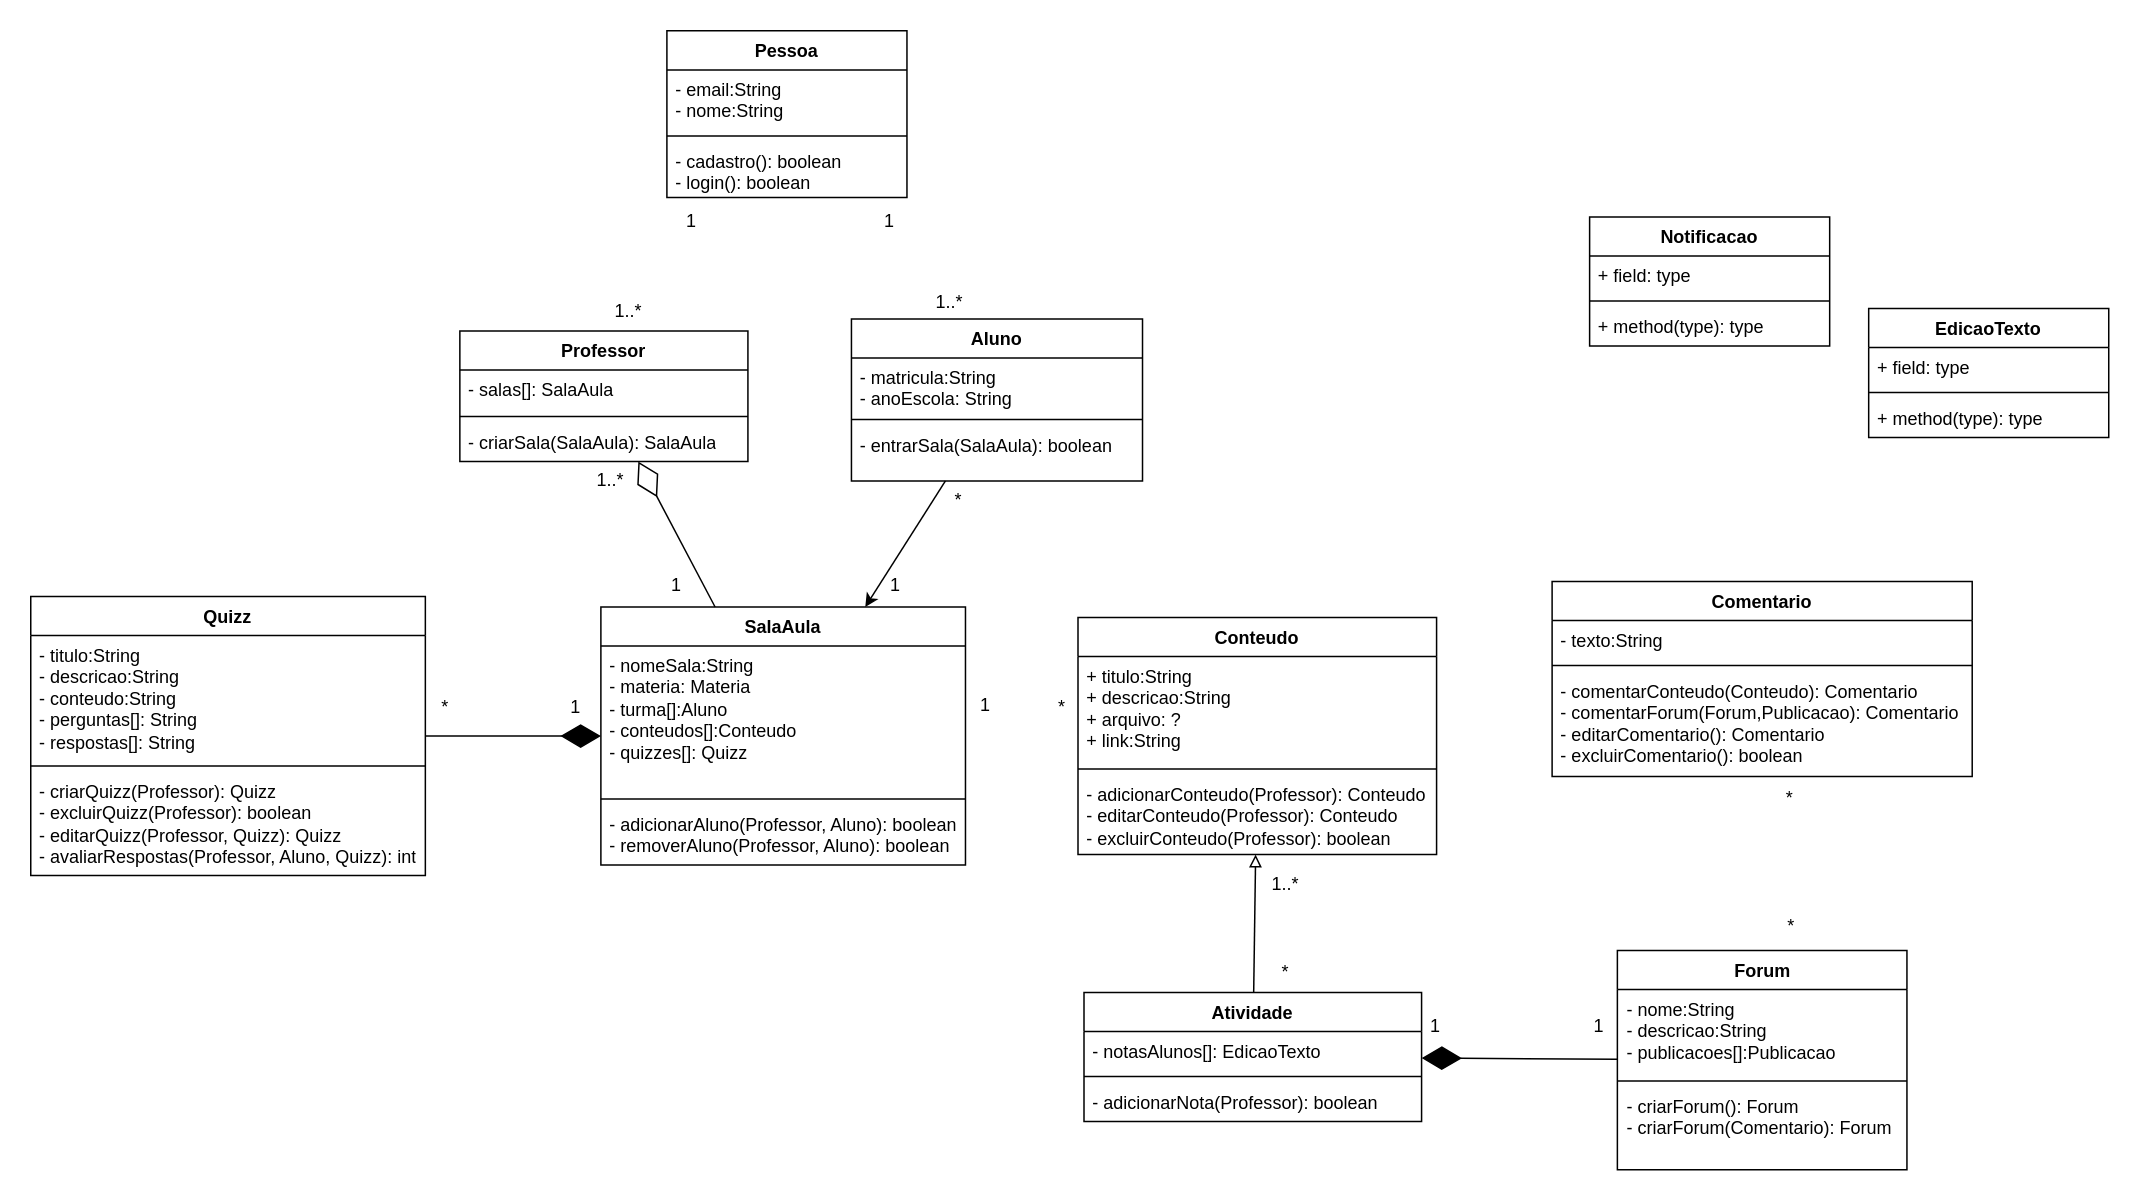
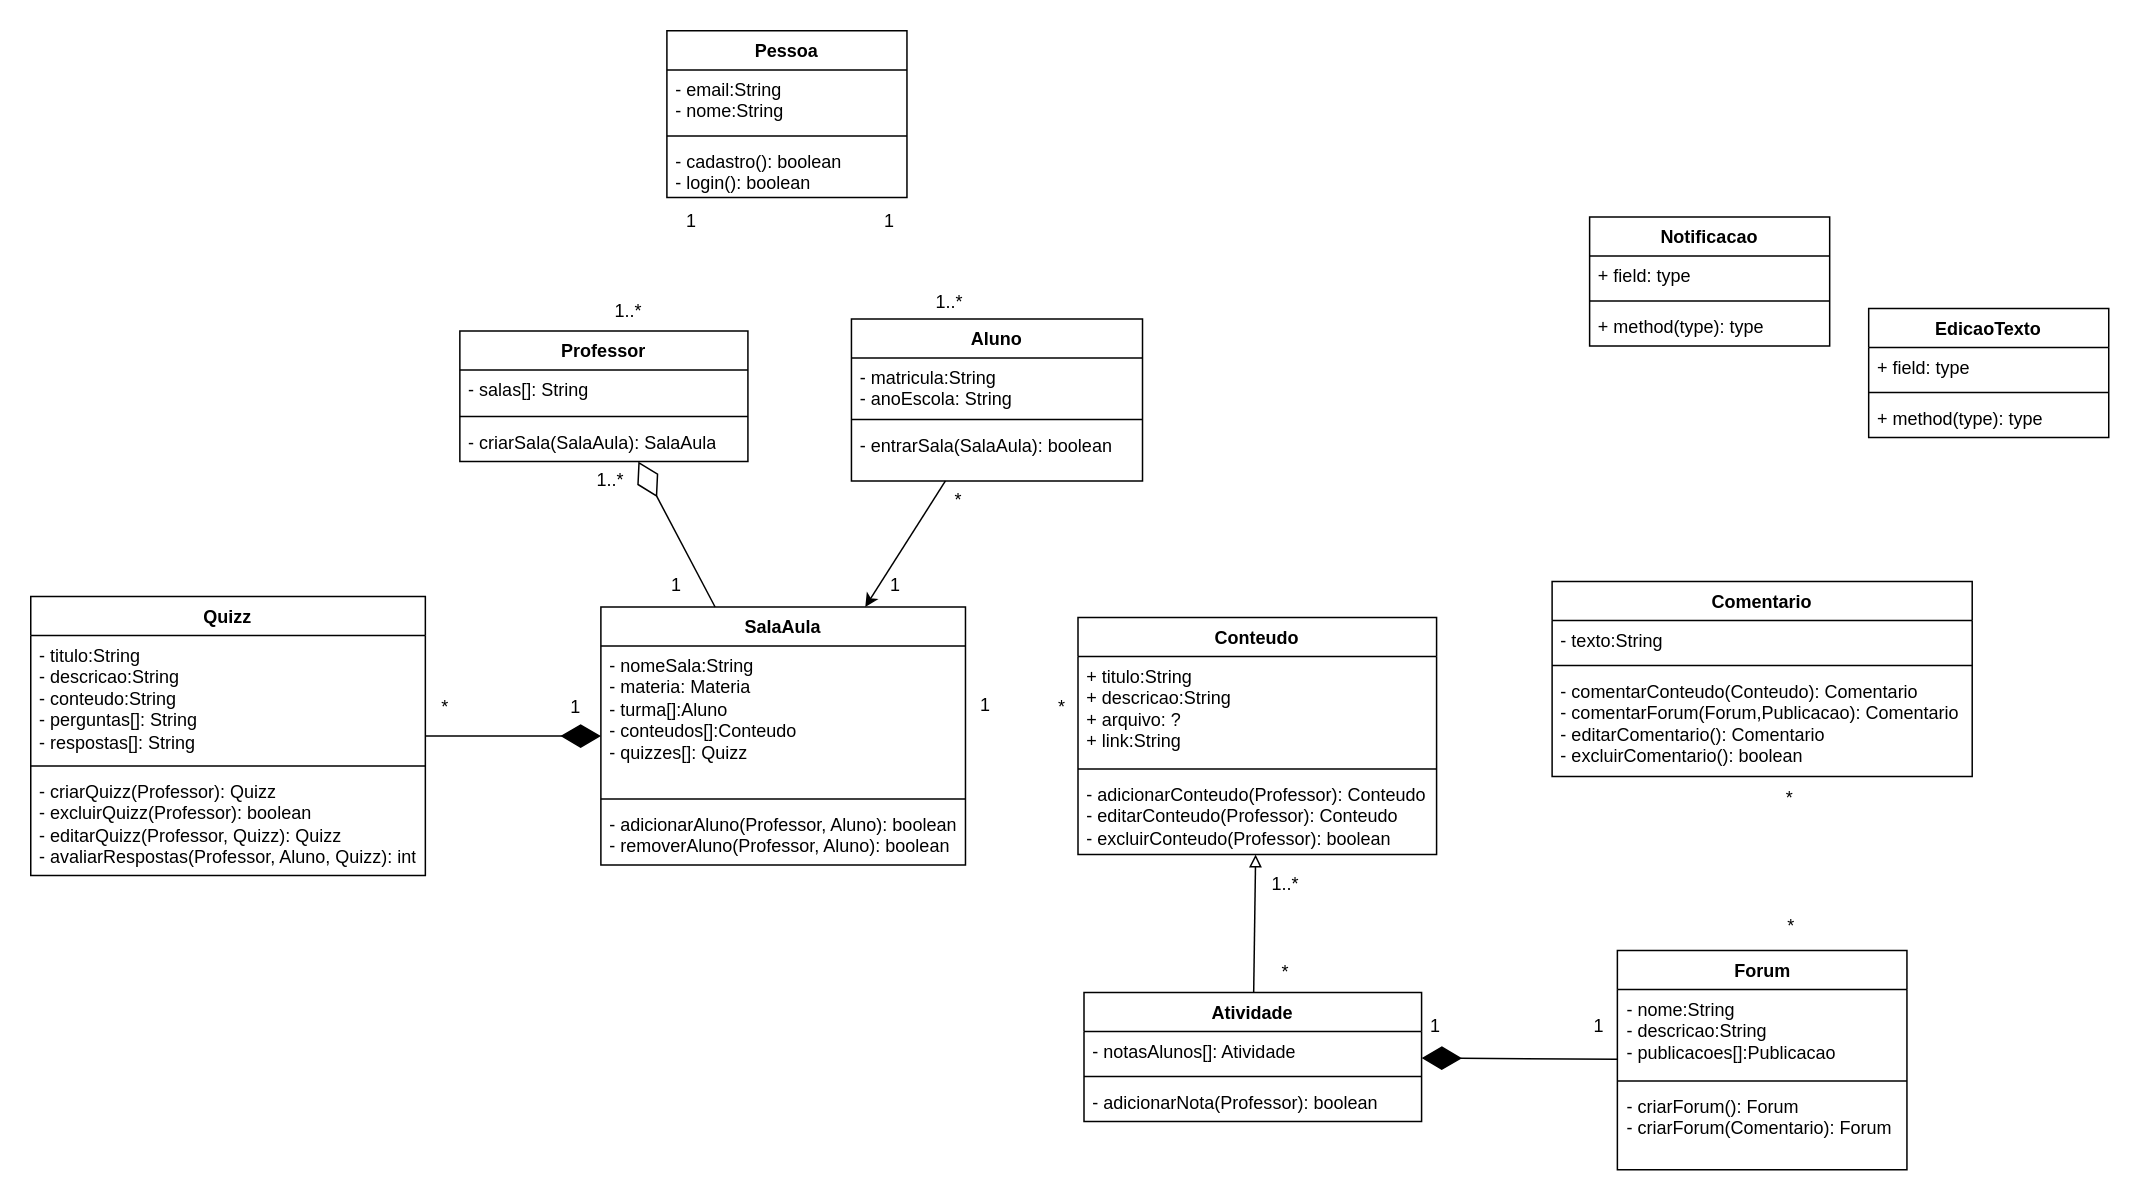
(550, 391) -> (543, 391)
(1222, 1053) -> (1210, 1053)
